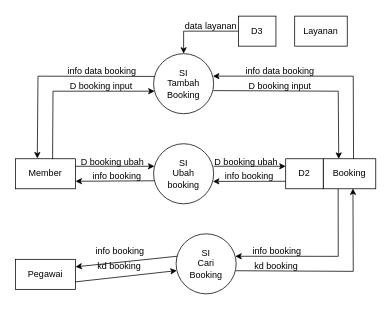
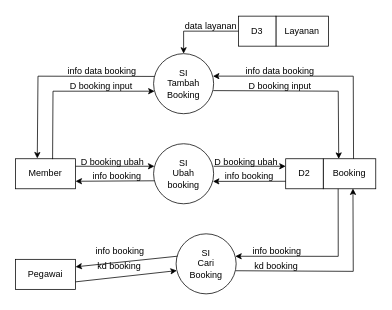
(321, 31) -> (302, 31)
